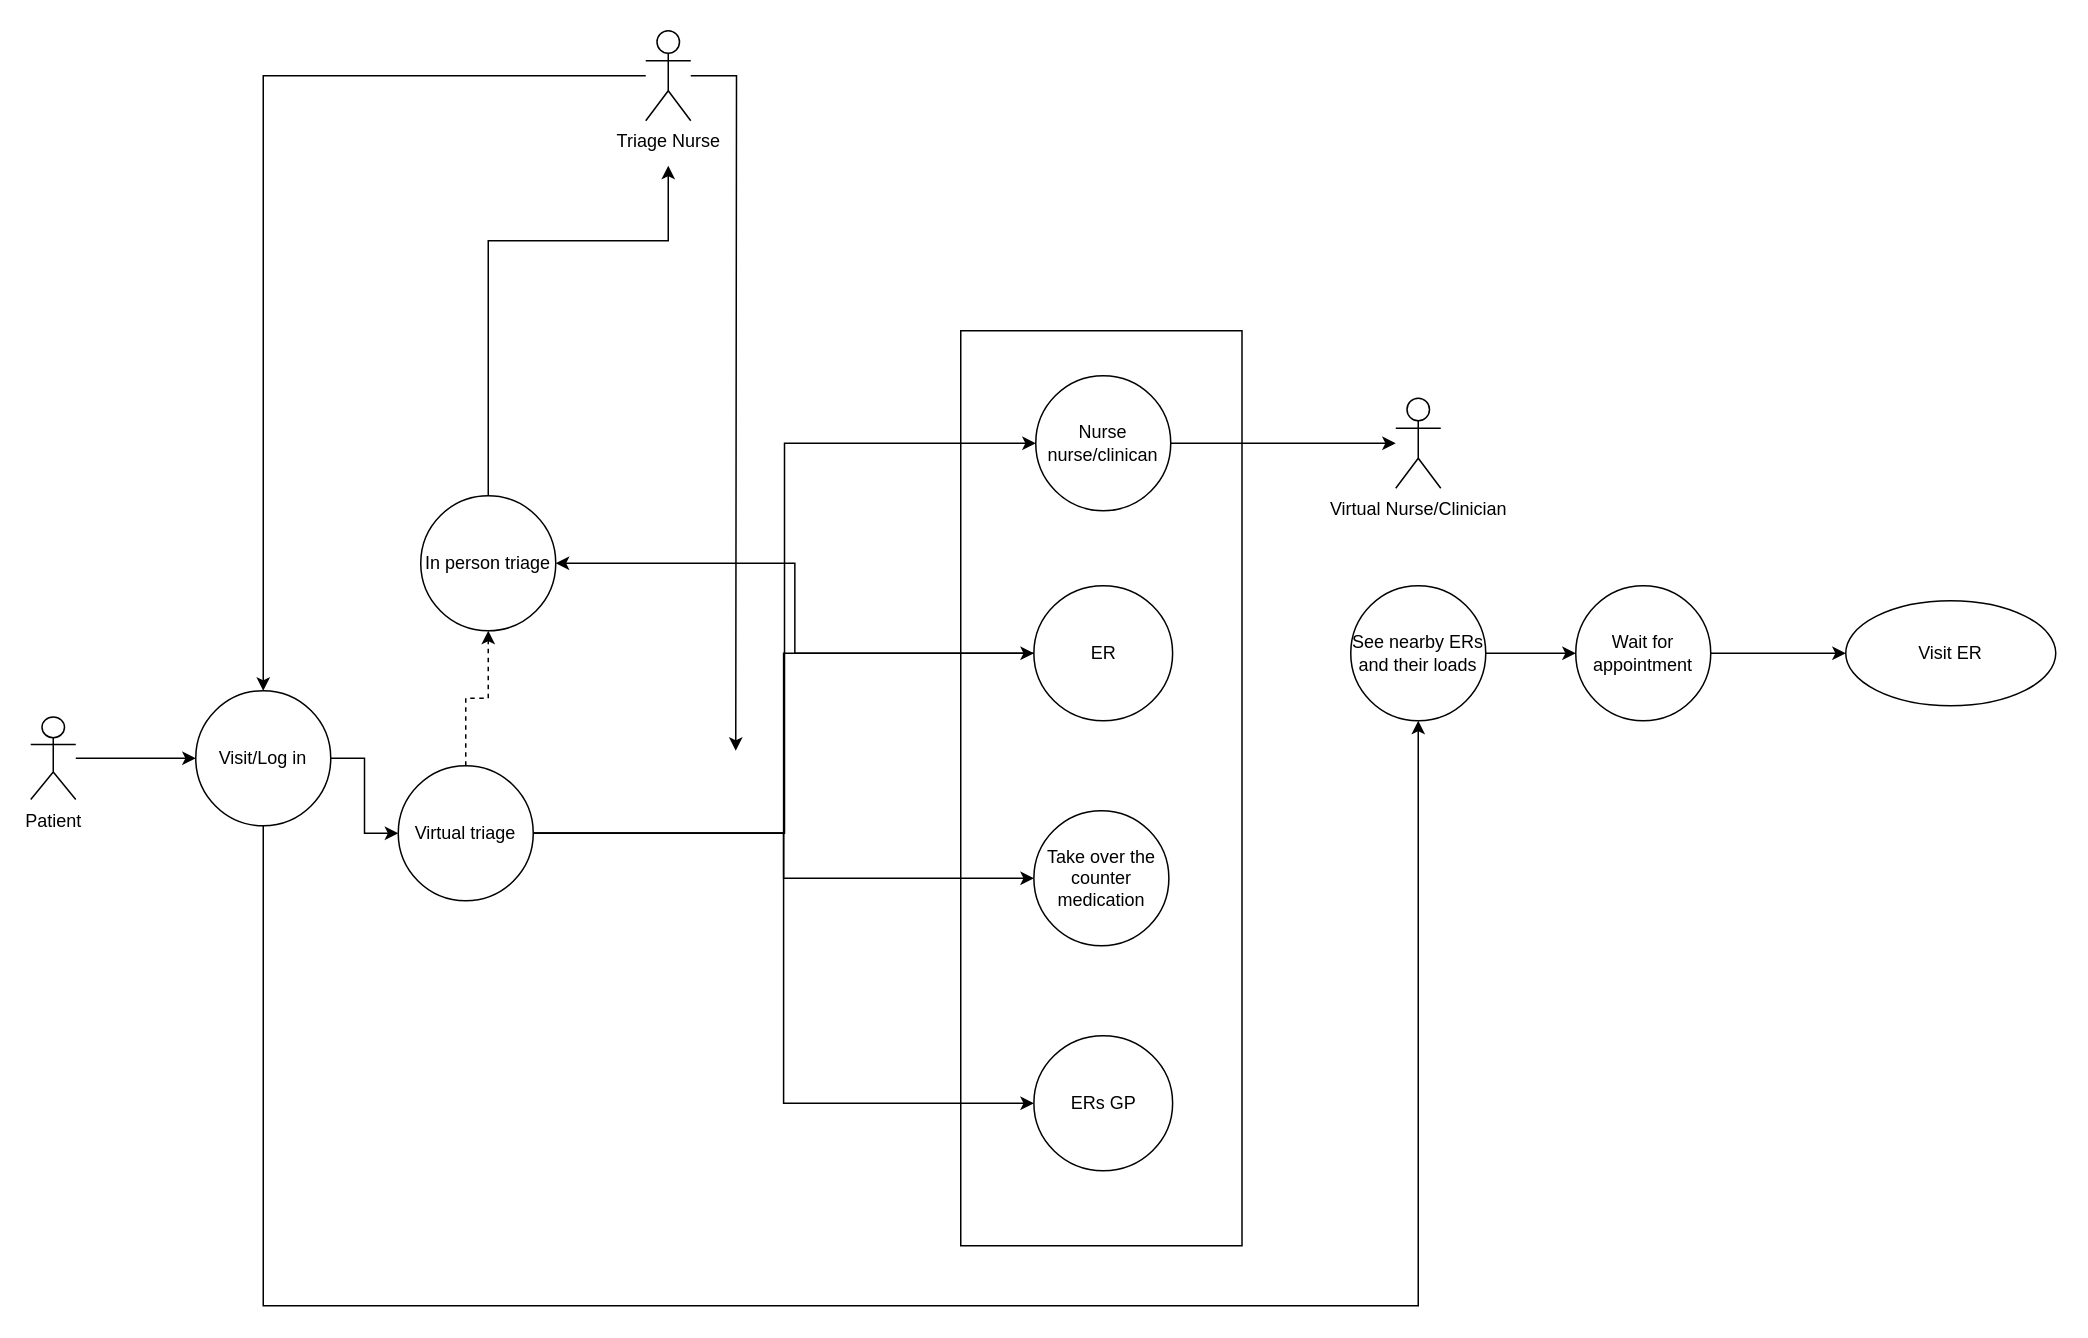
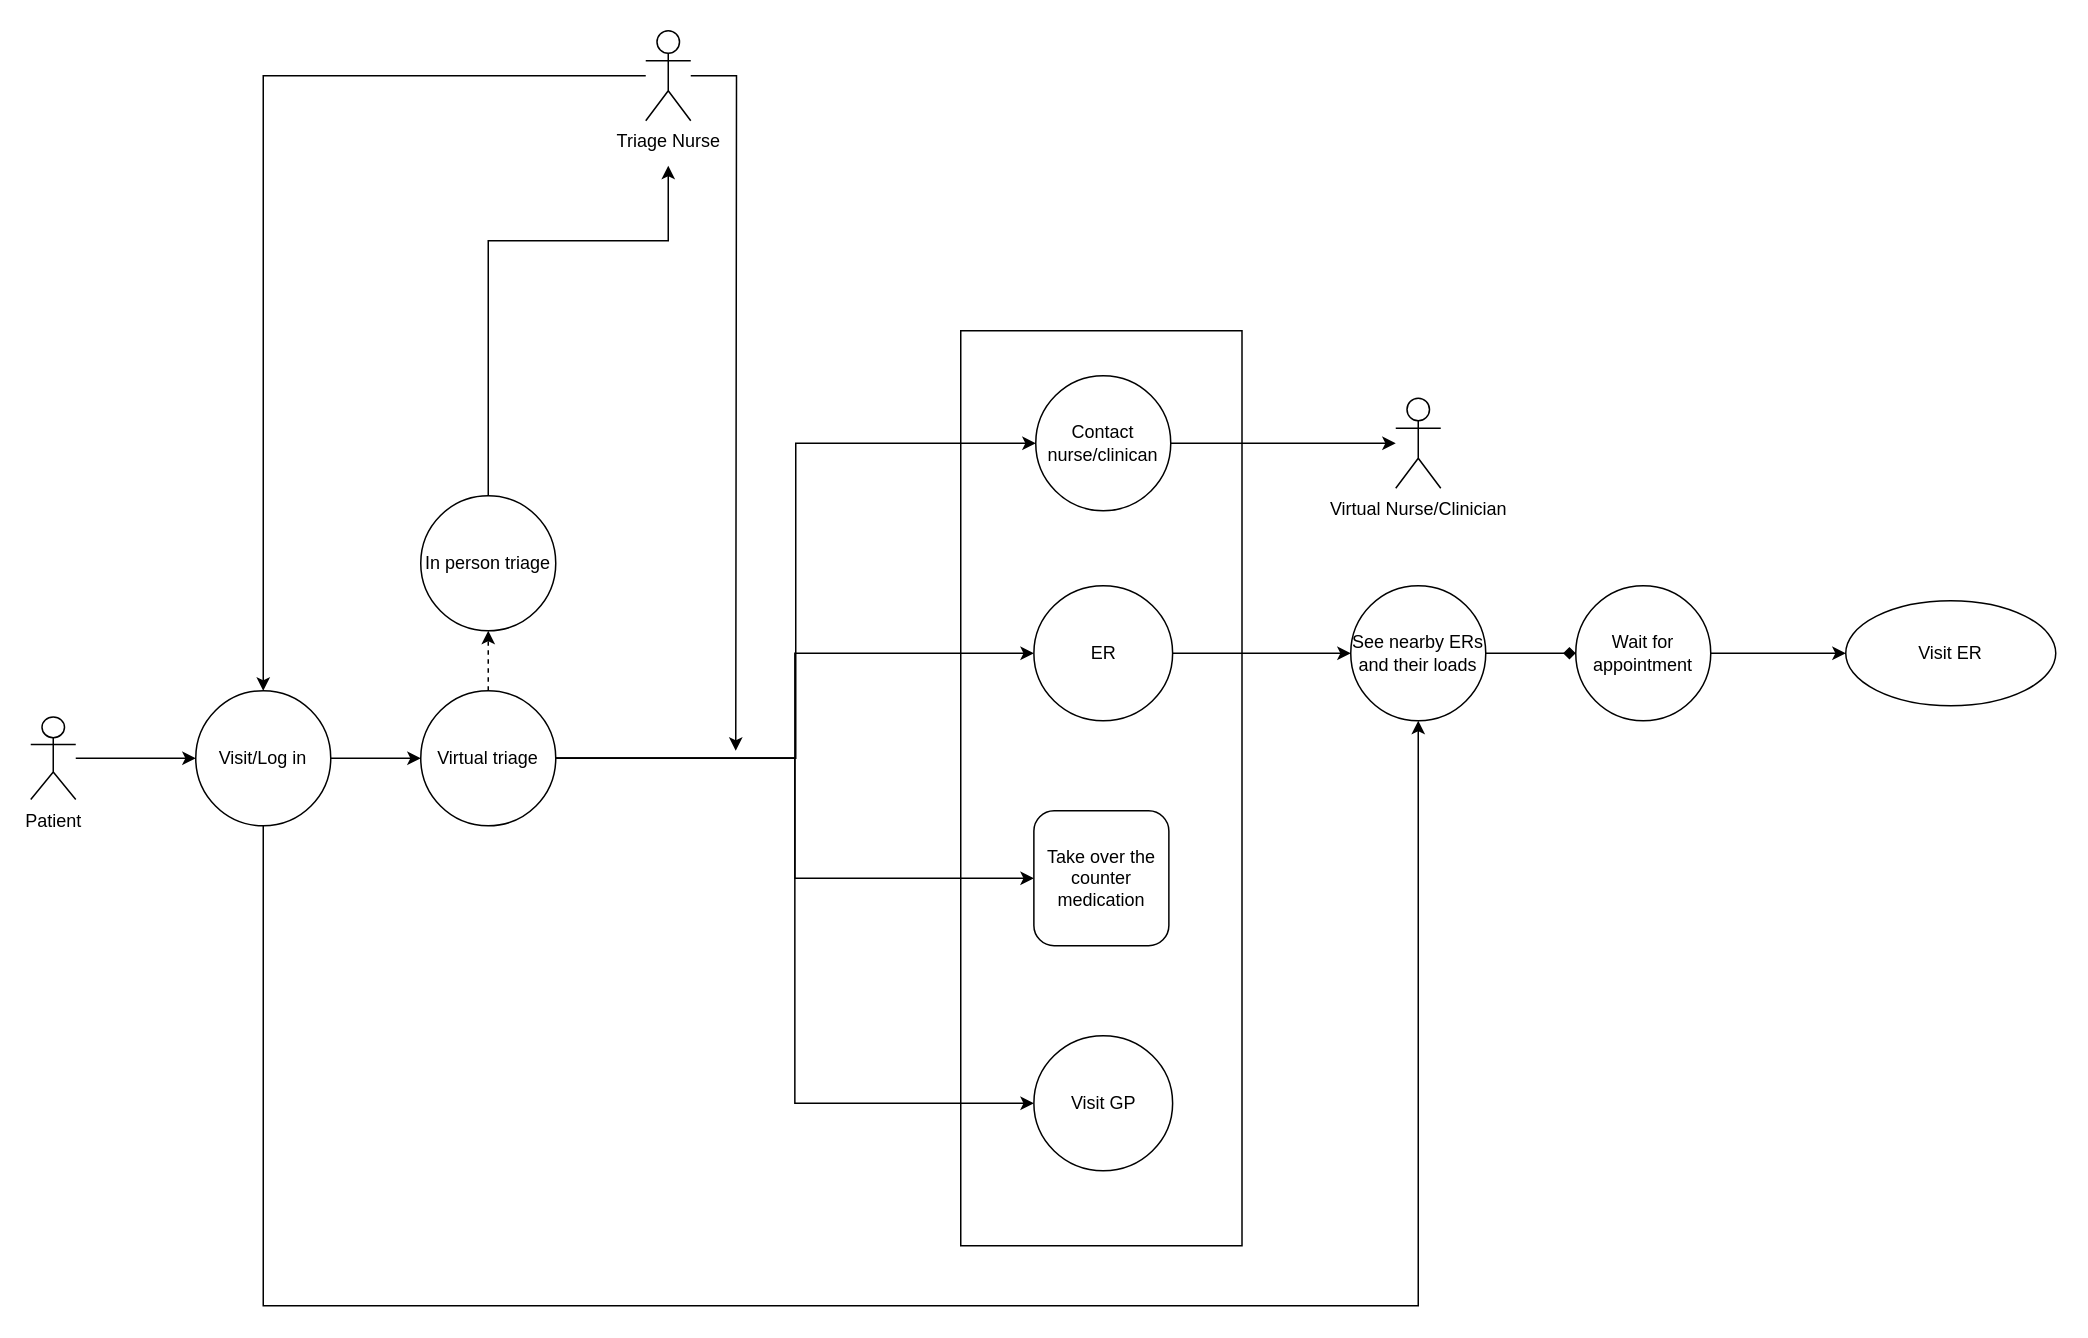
(1103, 443) -> (1103, 443)
(679, 563) -> (1257, 653)
(1564, 653) -> (1563, 653)
(466, 833) -> (488, 758)
(1101, 878) -> (1101, 878)
(1104, 1103) -> (1104, 1103)
